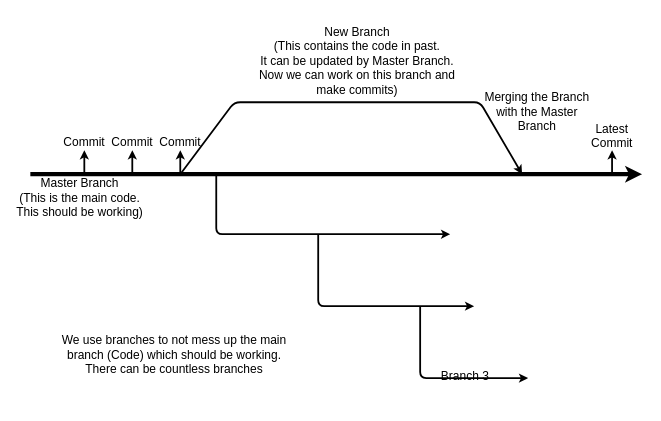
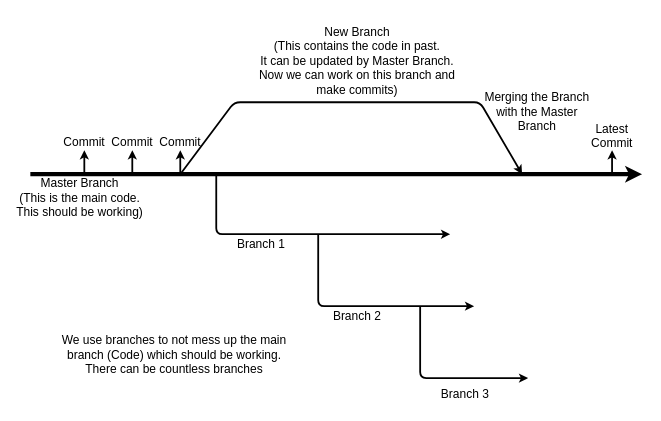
none -> (261, 243)
none -> (357, 315)
(465, 375) -> (465, 393)
